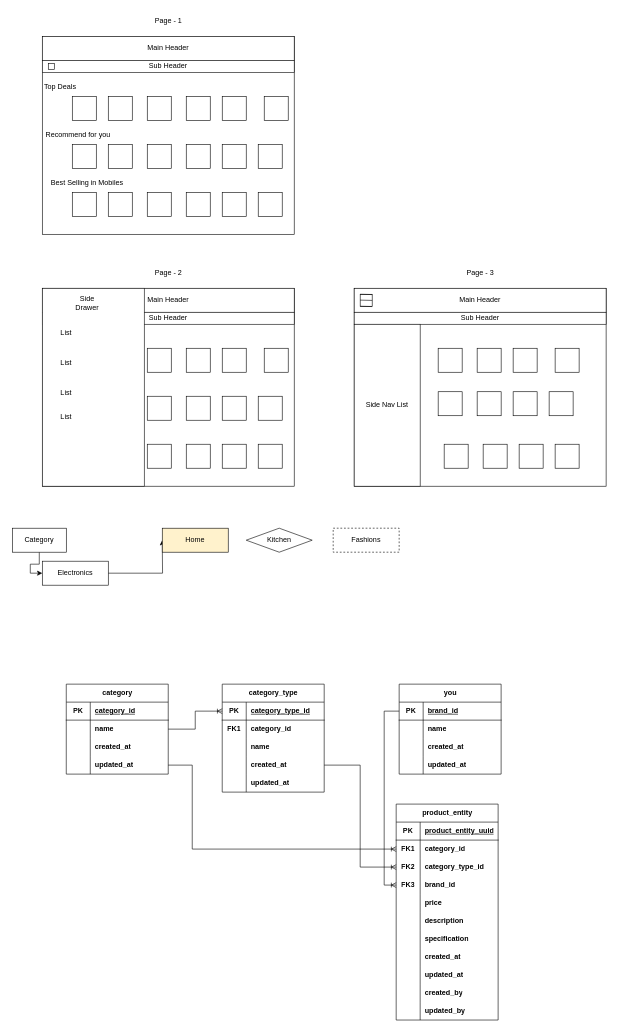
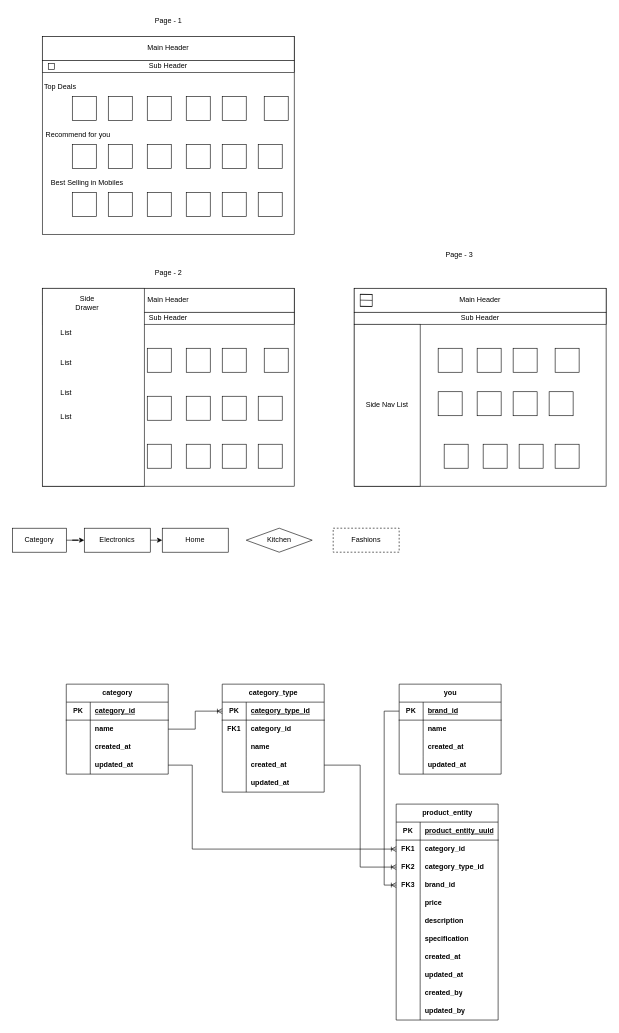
(480, 273) -> (459, 255)
(195, 540) -> (195, 540)
(75, 573) -> (117, 540)
